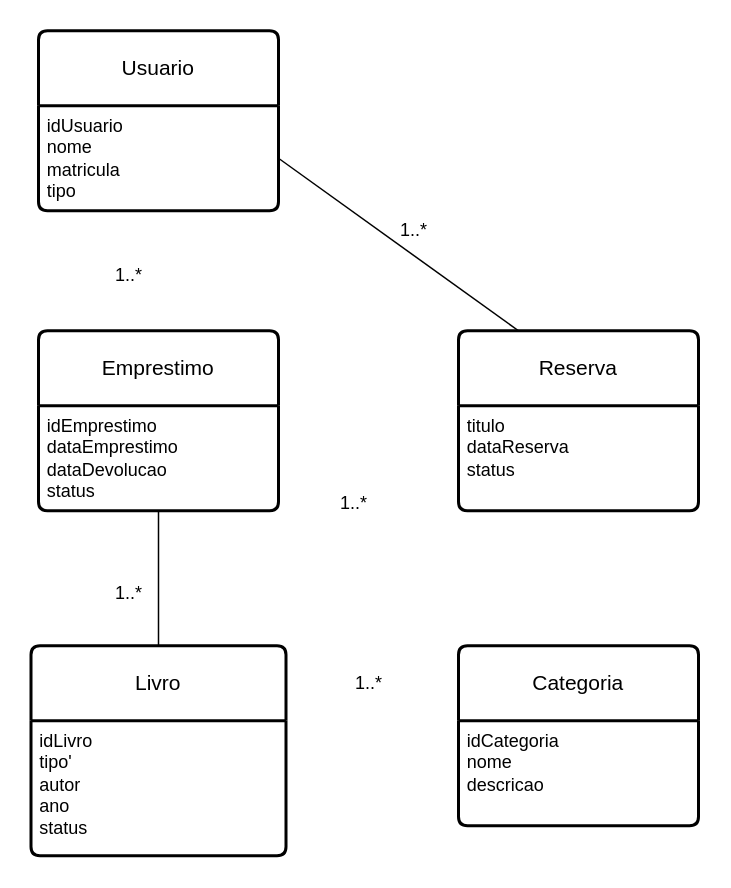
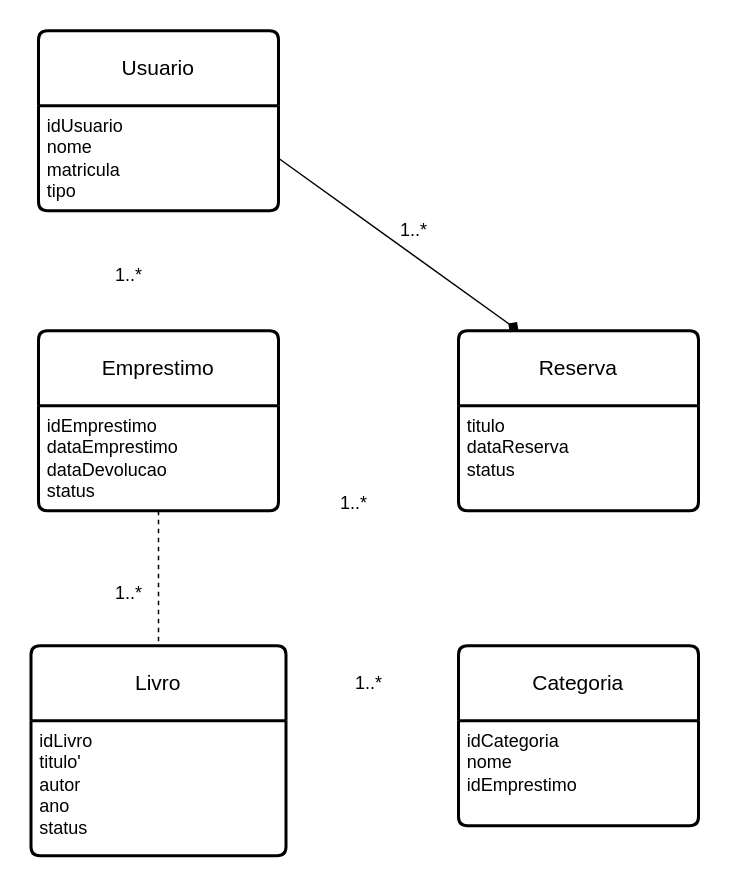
(512, 326) -> (508, 323)
(158, 579) -> (158, 579)
(518, 764) -> (523, 764)
(70, 785) -> (70, 785)
